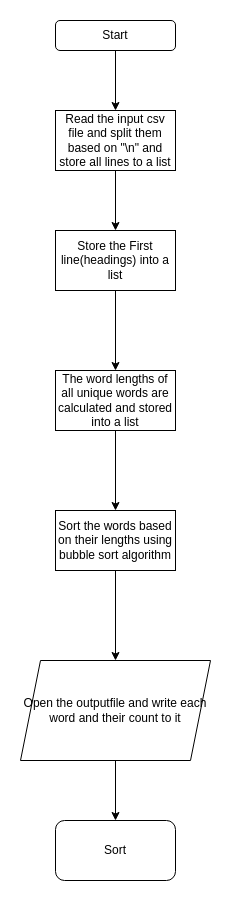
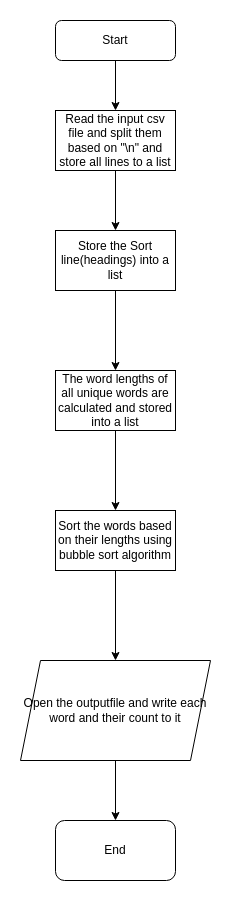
(116, 36) -> (116, 41)
(116, 261) -> (116, 261)
(116, 851) -> (116, 851)
